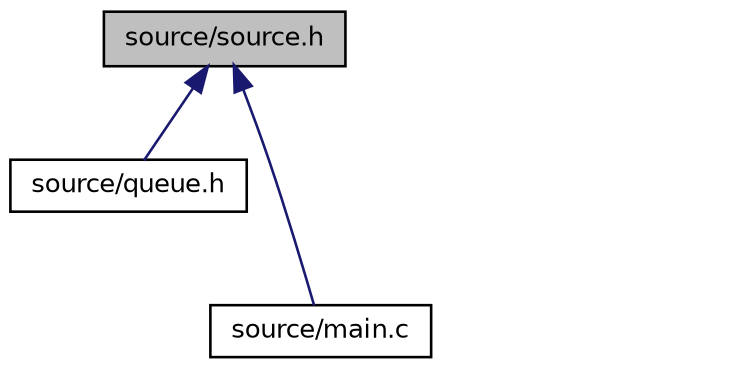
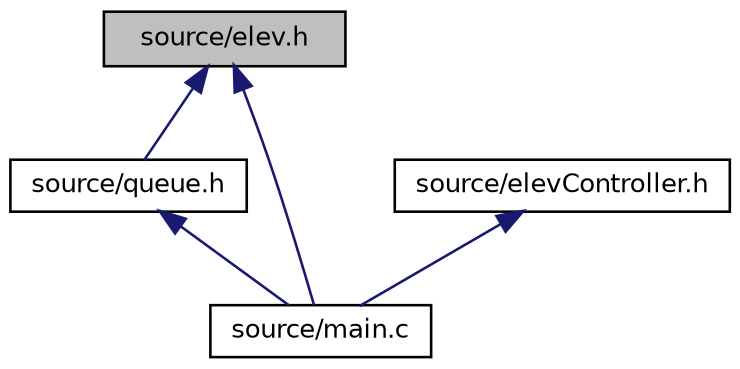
(225, 39) -> (225, 39)
none -> (562, 186)
none -> (235, 266)
